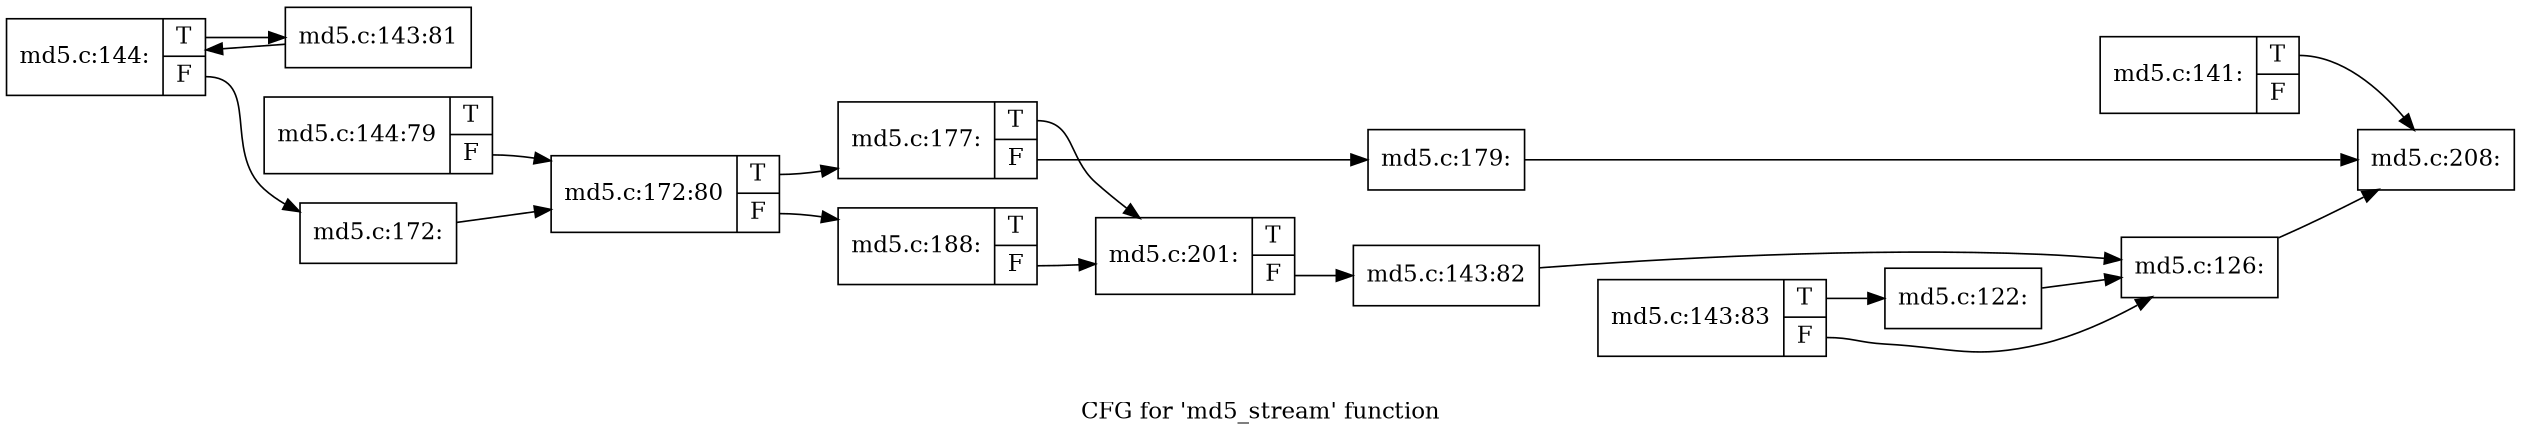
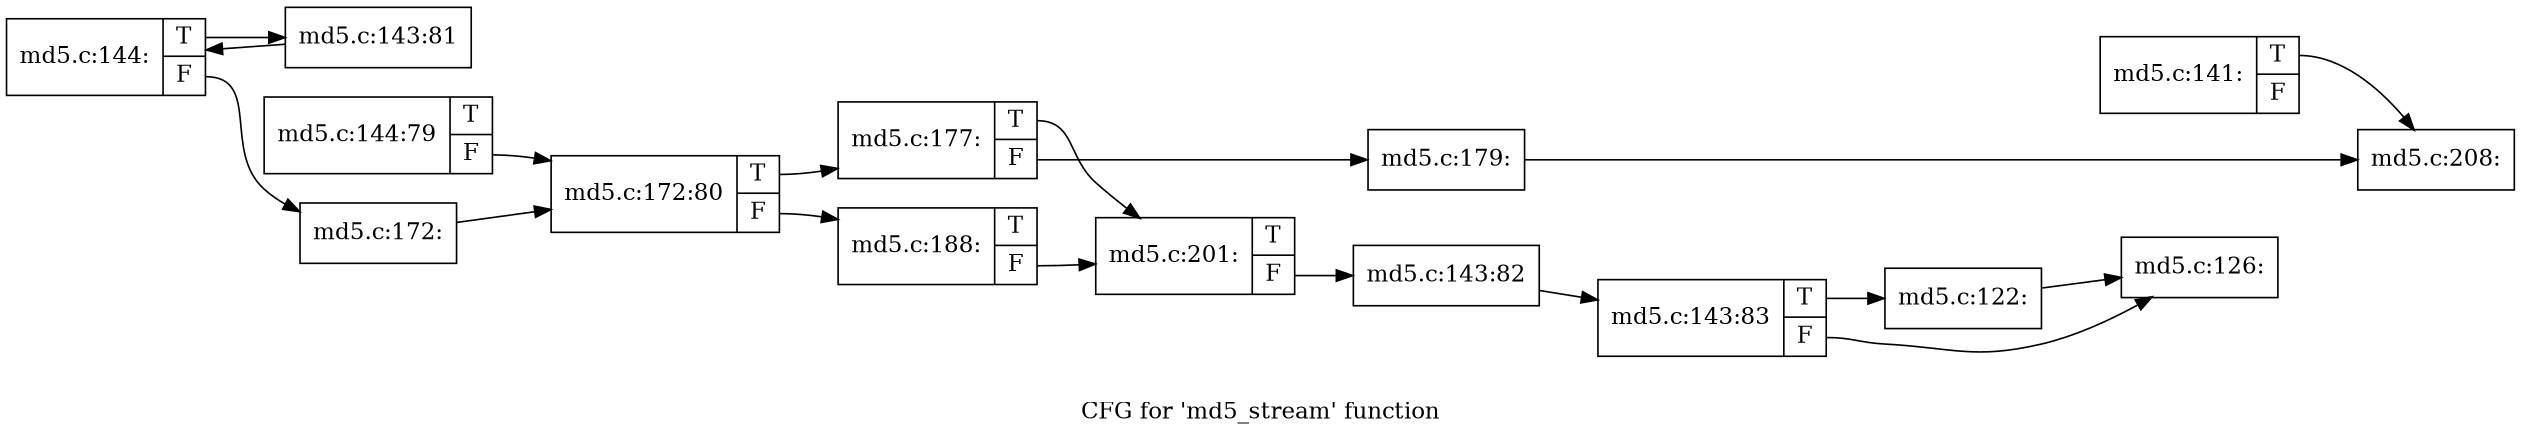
(2321, 218) -> none
(1822, 253) -> (1560, 294)
